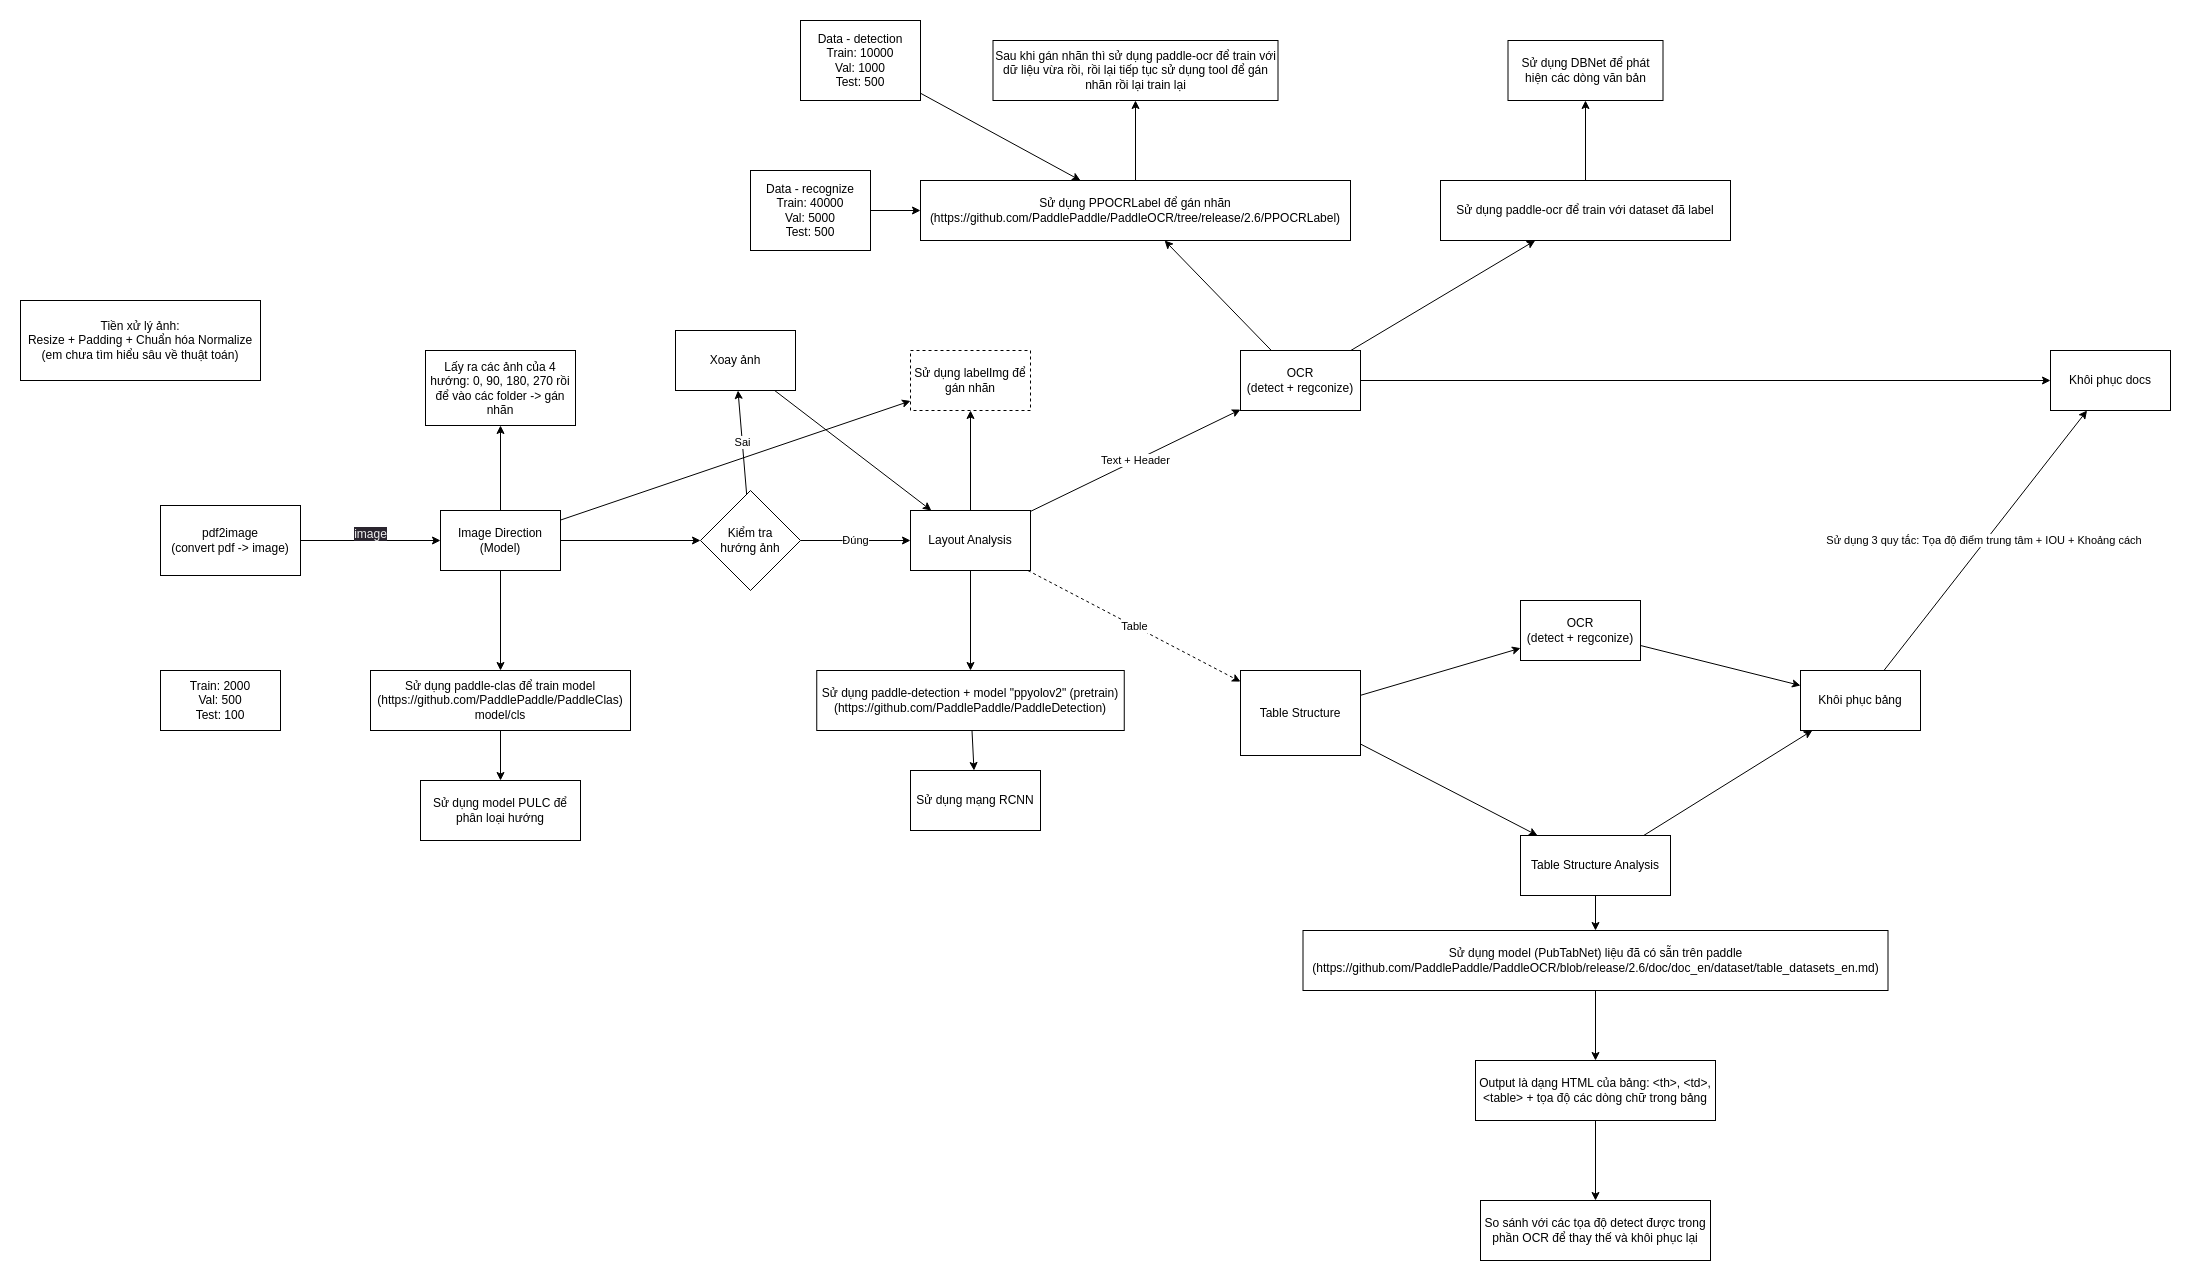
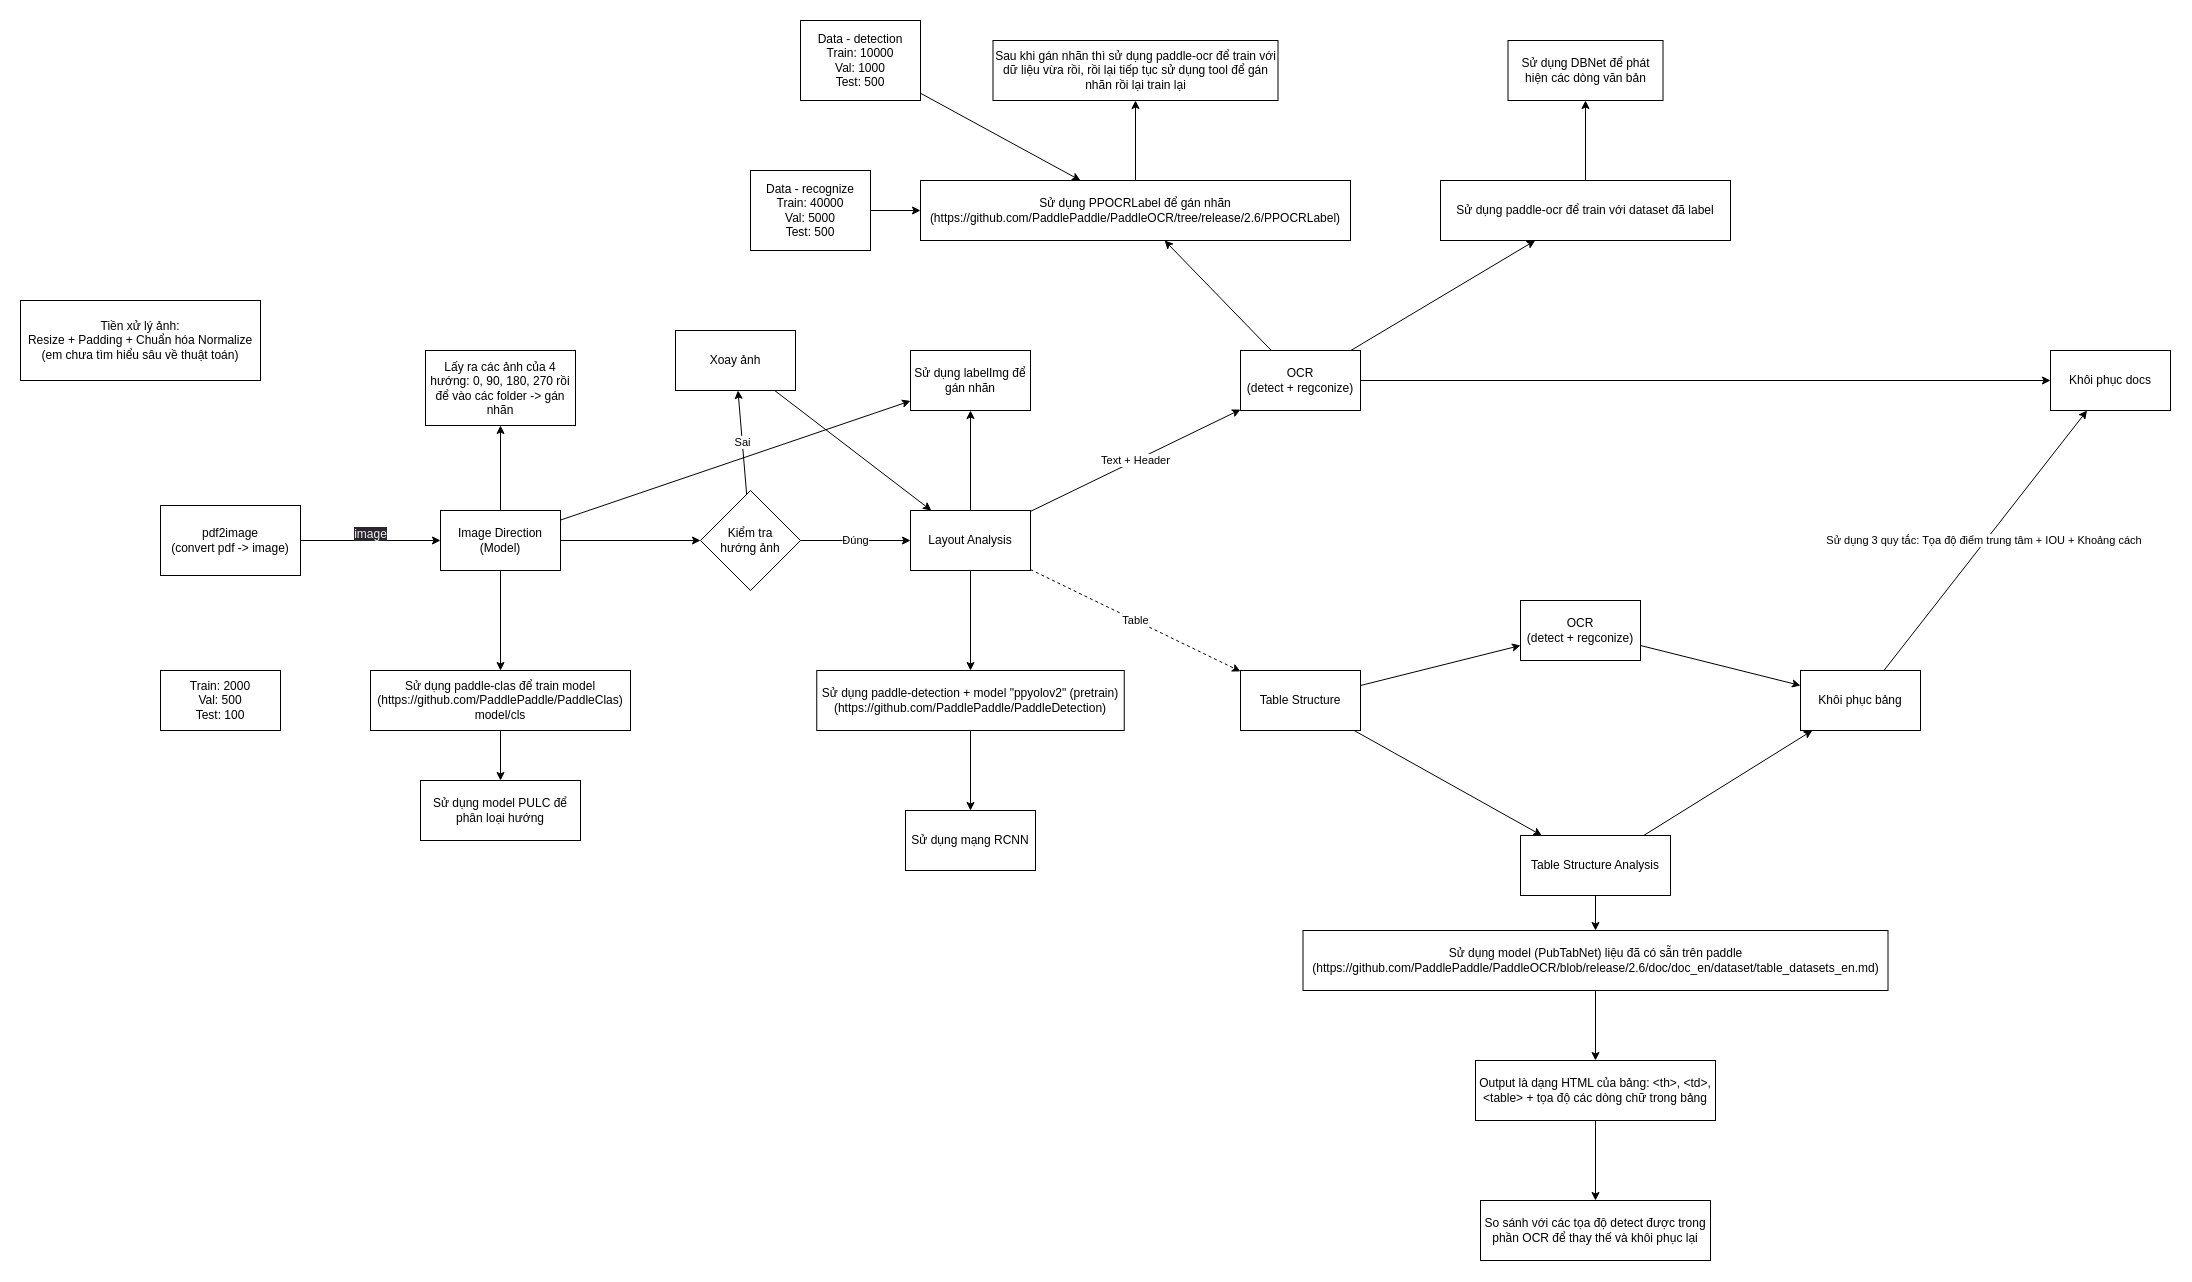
(971, 381) -> (971, 381)
(1301, 713) -> (1301, 701)
(976, 801) -> (971, 841)
